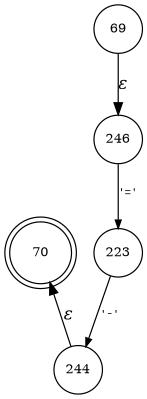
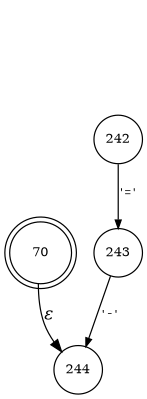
(118, 29) -> none
(118, 139) -> (118, 139)
(118, 253) -> (118, 253)
(62, 320) -> (42, 314)
